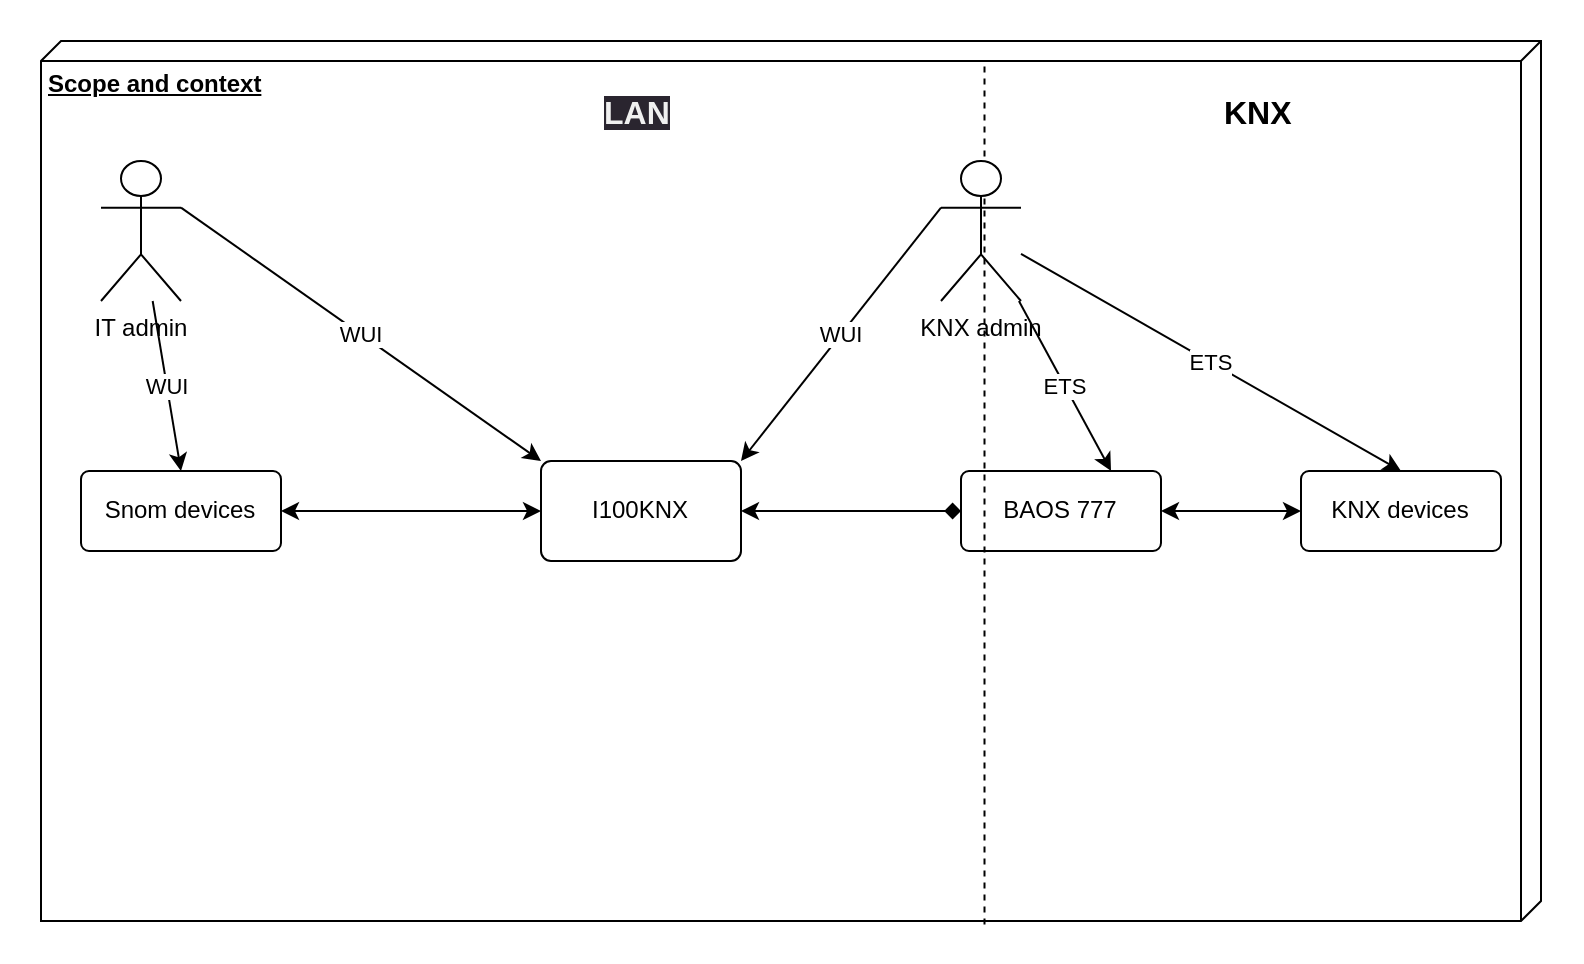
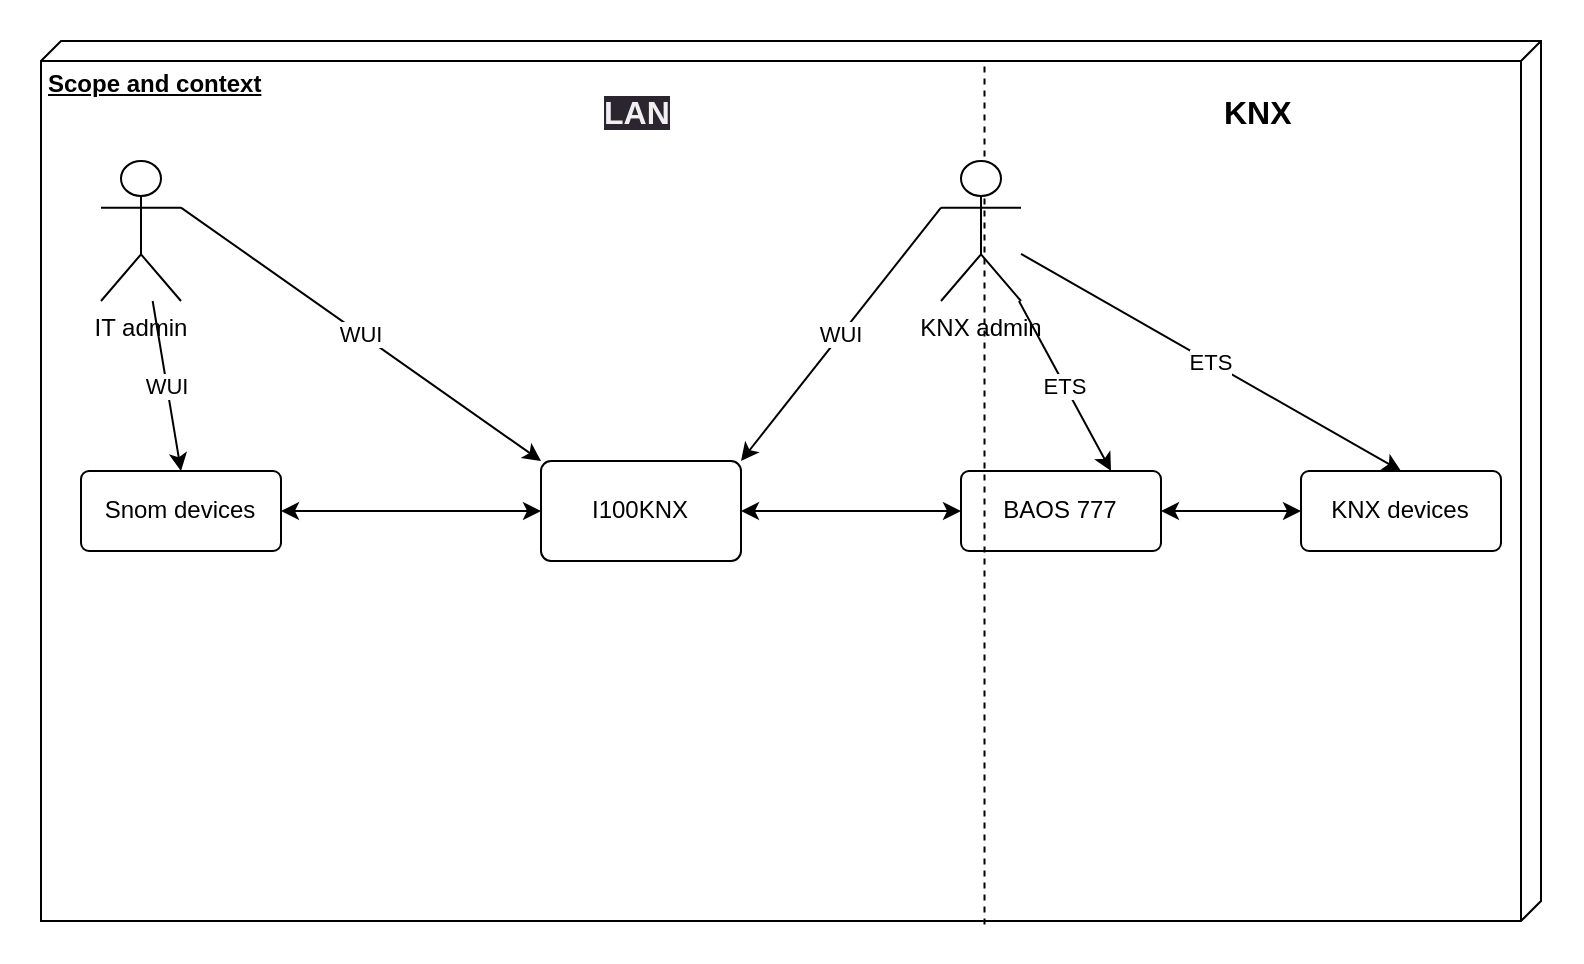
(944, 511) -> (945, 511)
